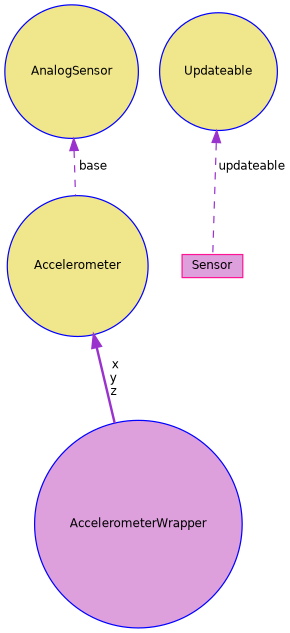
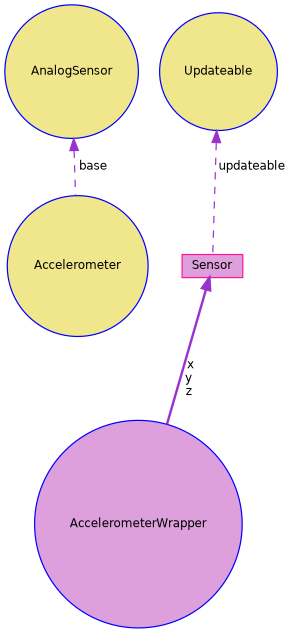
(106, 385) -> (186, 357)
